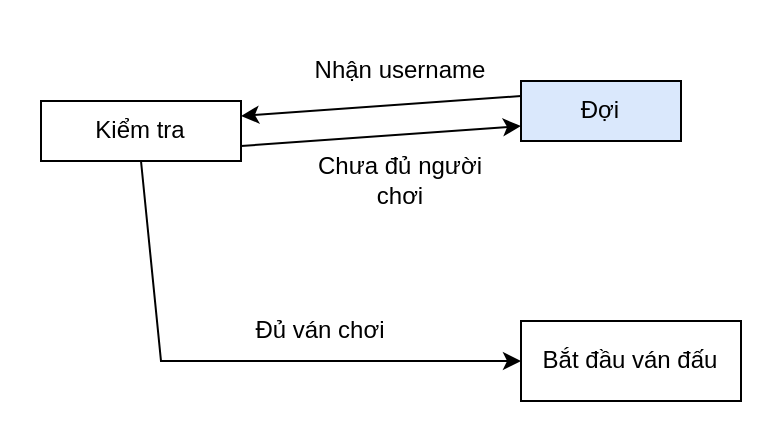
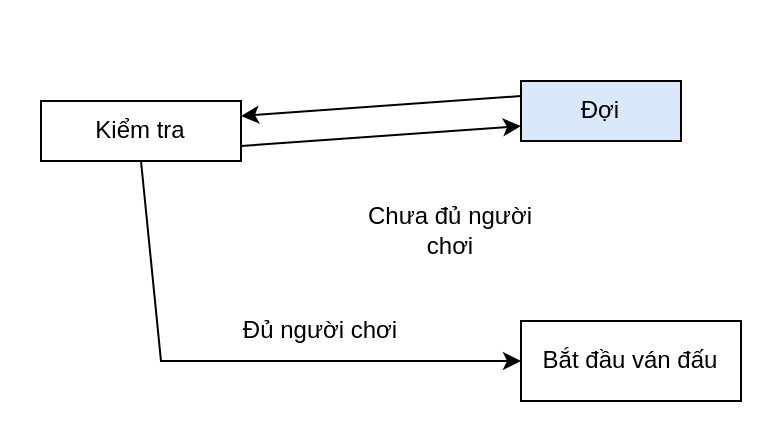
(401, 71) -> none
(401, 181) -> (451, 231)
(321, 331) -> (321, 331)
